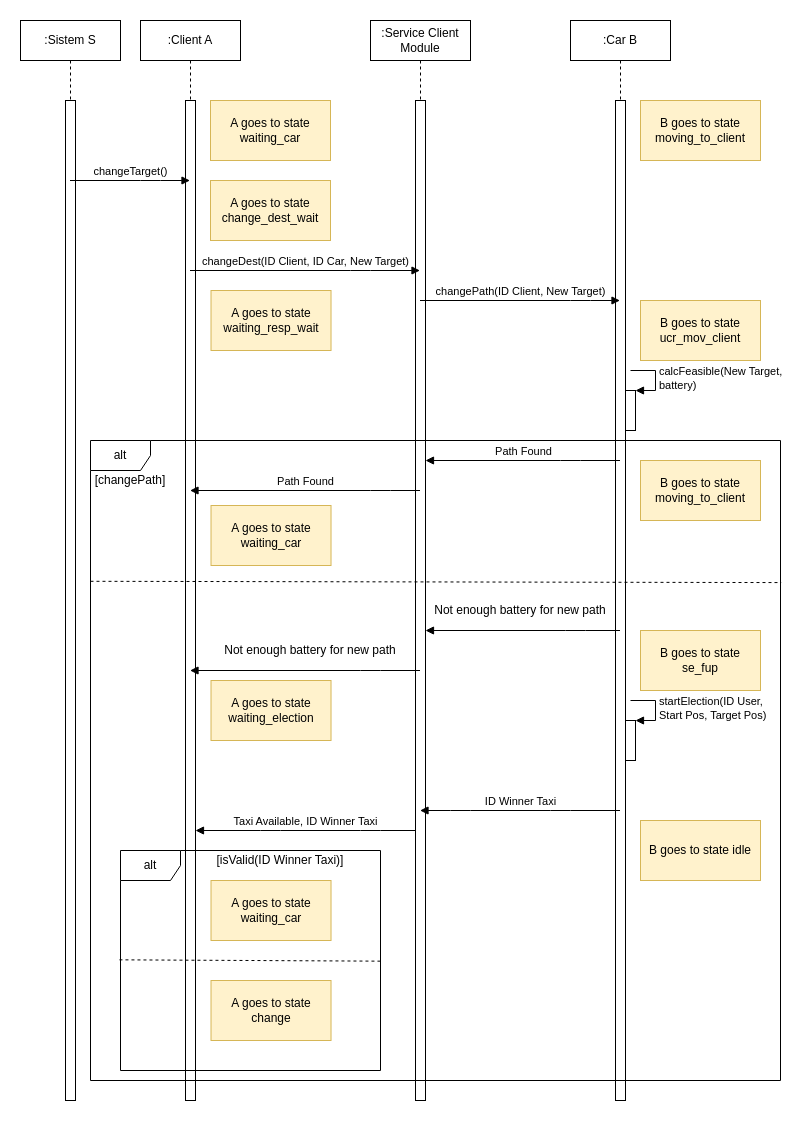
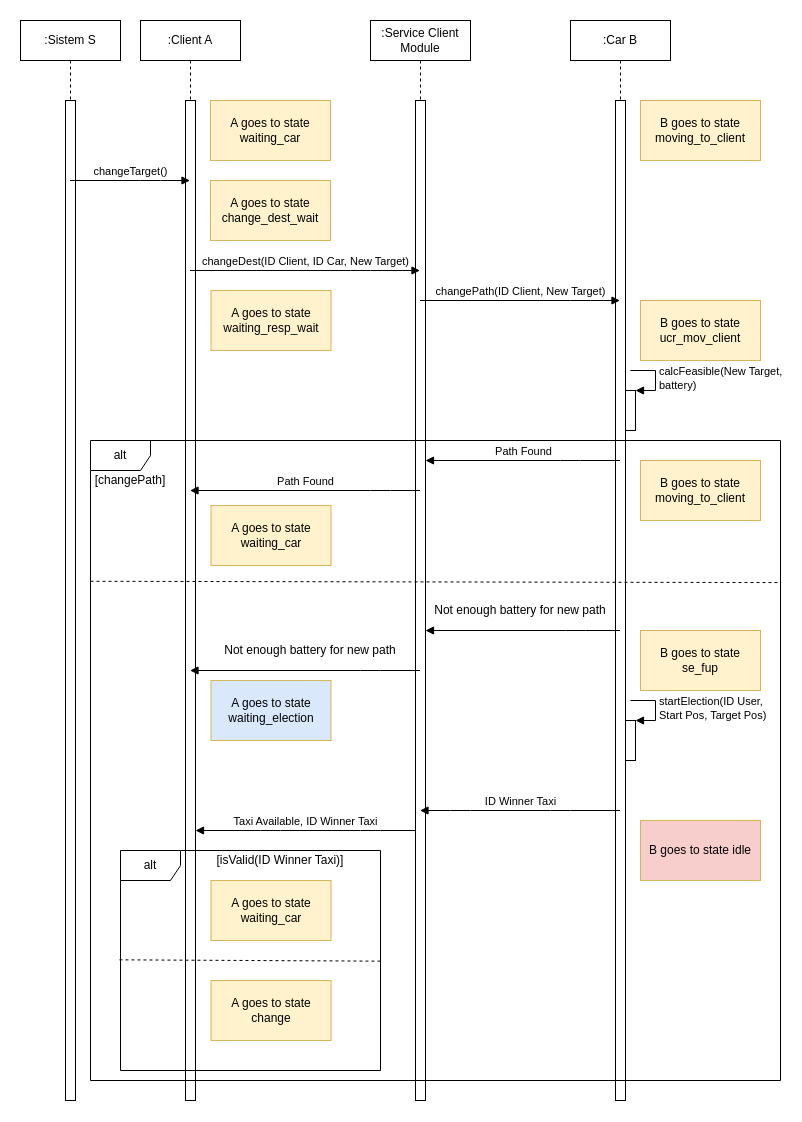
(271, 711) -> (271, 711)
(701, 851) -> (701, 851)
